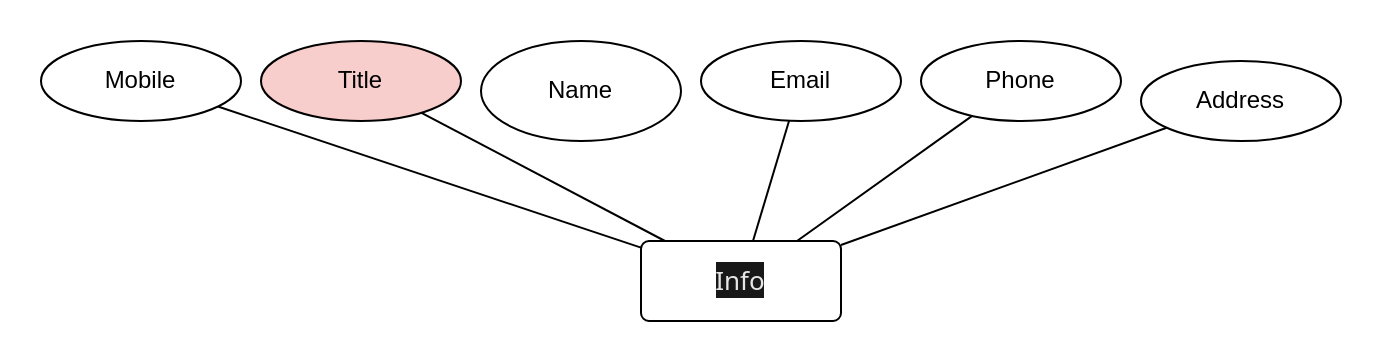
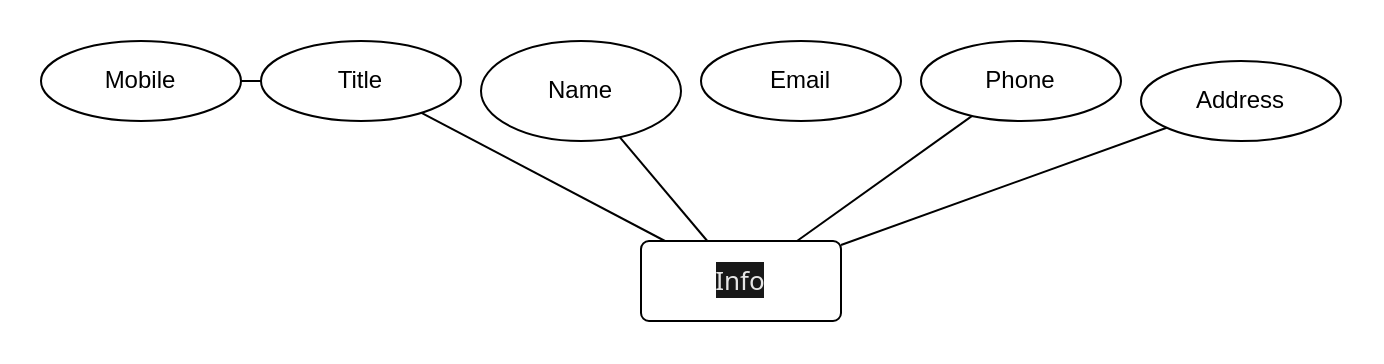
(361, 81) -> (361, 81)
(429, 177) -> (251, 81)
(771, 180) -> none
none -> (663, 189)
